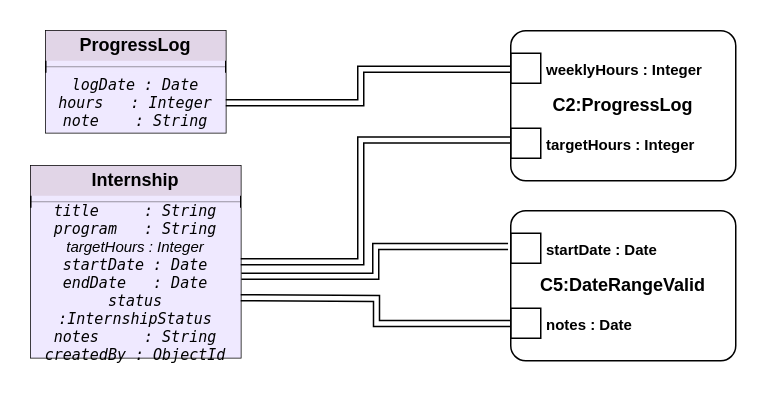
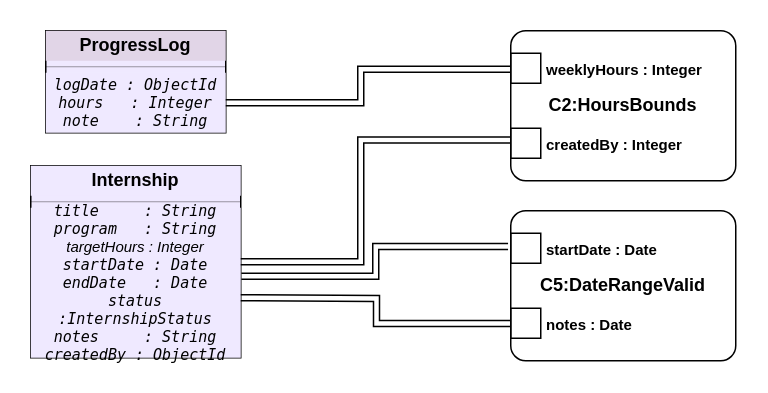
(136, 103) -> (136, 103)
(623, 106) -> (623, 106)
(629, 145) -> (621, 145)
(136, 181) -> (136, 181)
